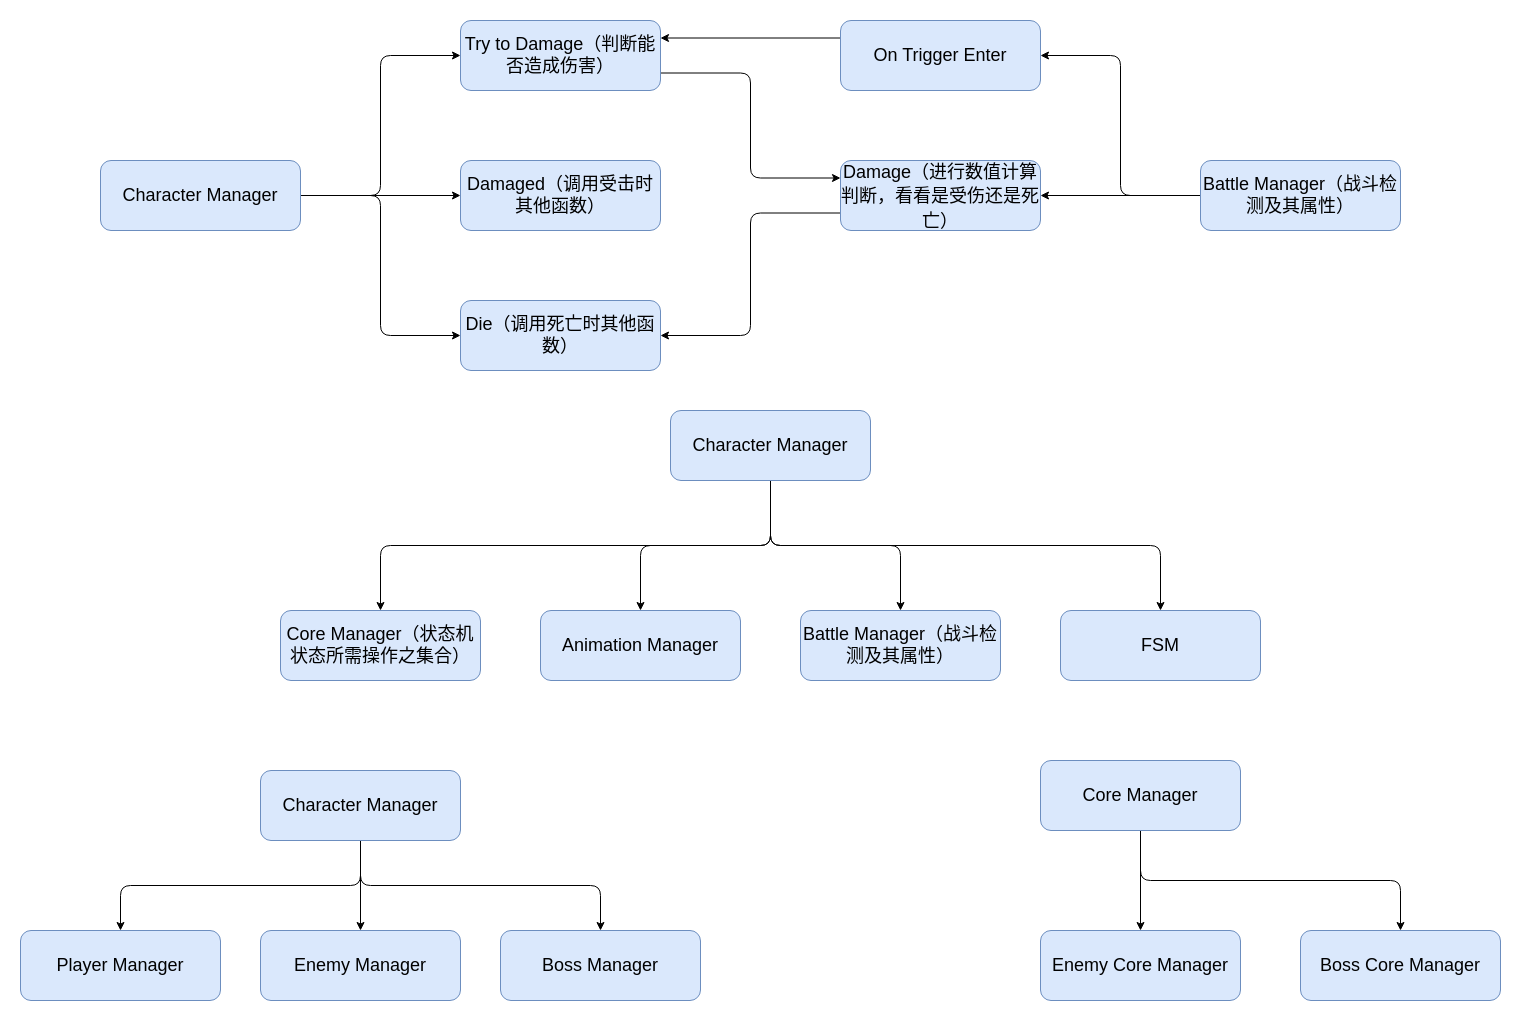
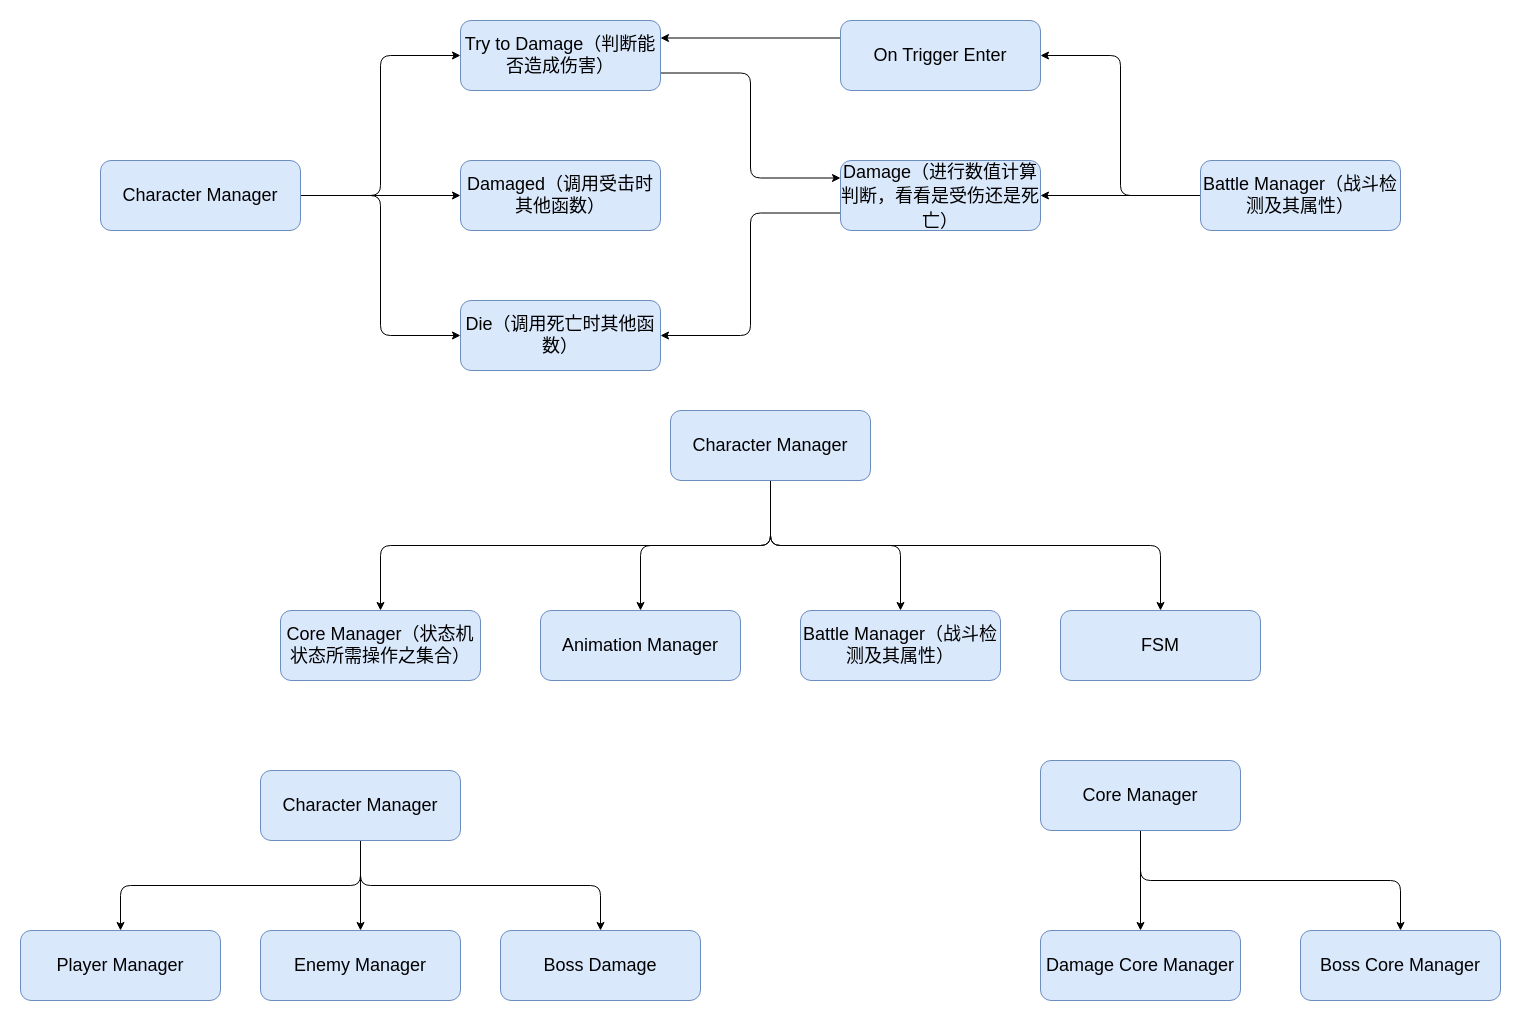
(601, 966) -> (601, 966)
(1141, 966) -> (1141, 966)
